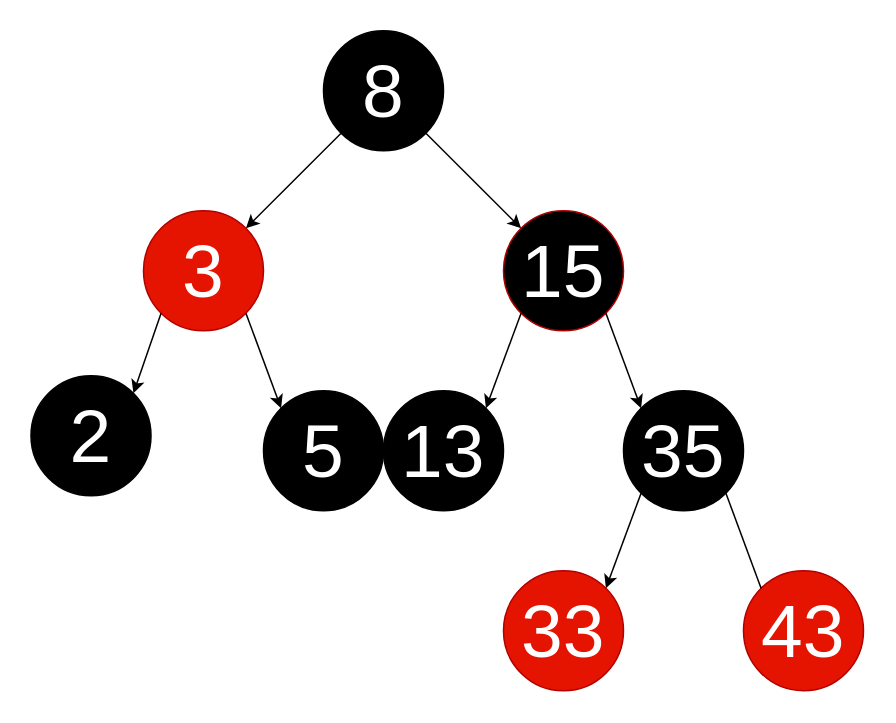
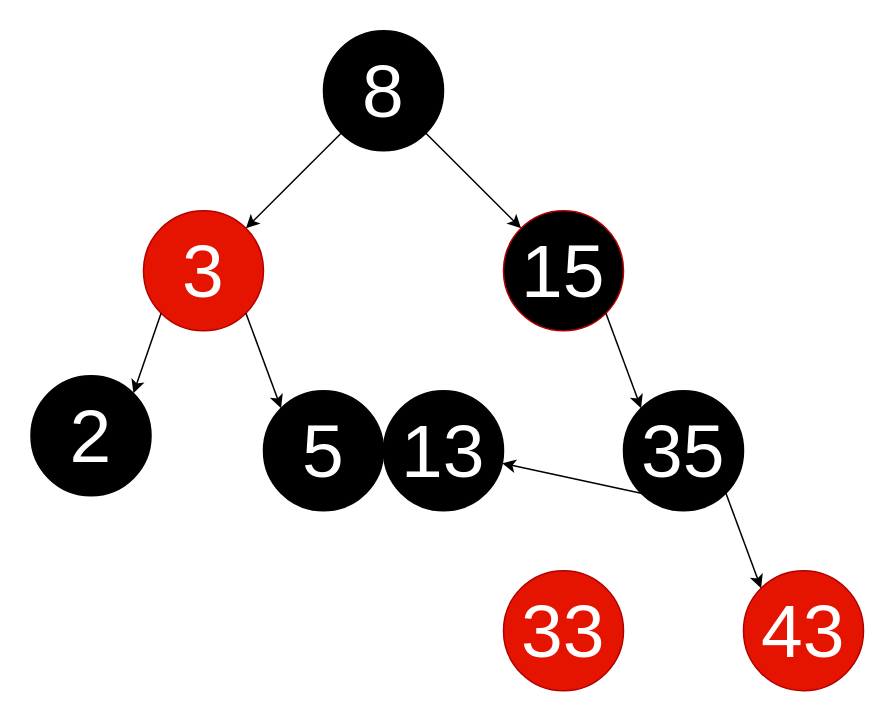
(505, 356) -> none
(625, 536) -> (576, 479)
(758, 581) -> (756, 577)
